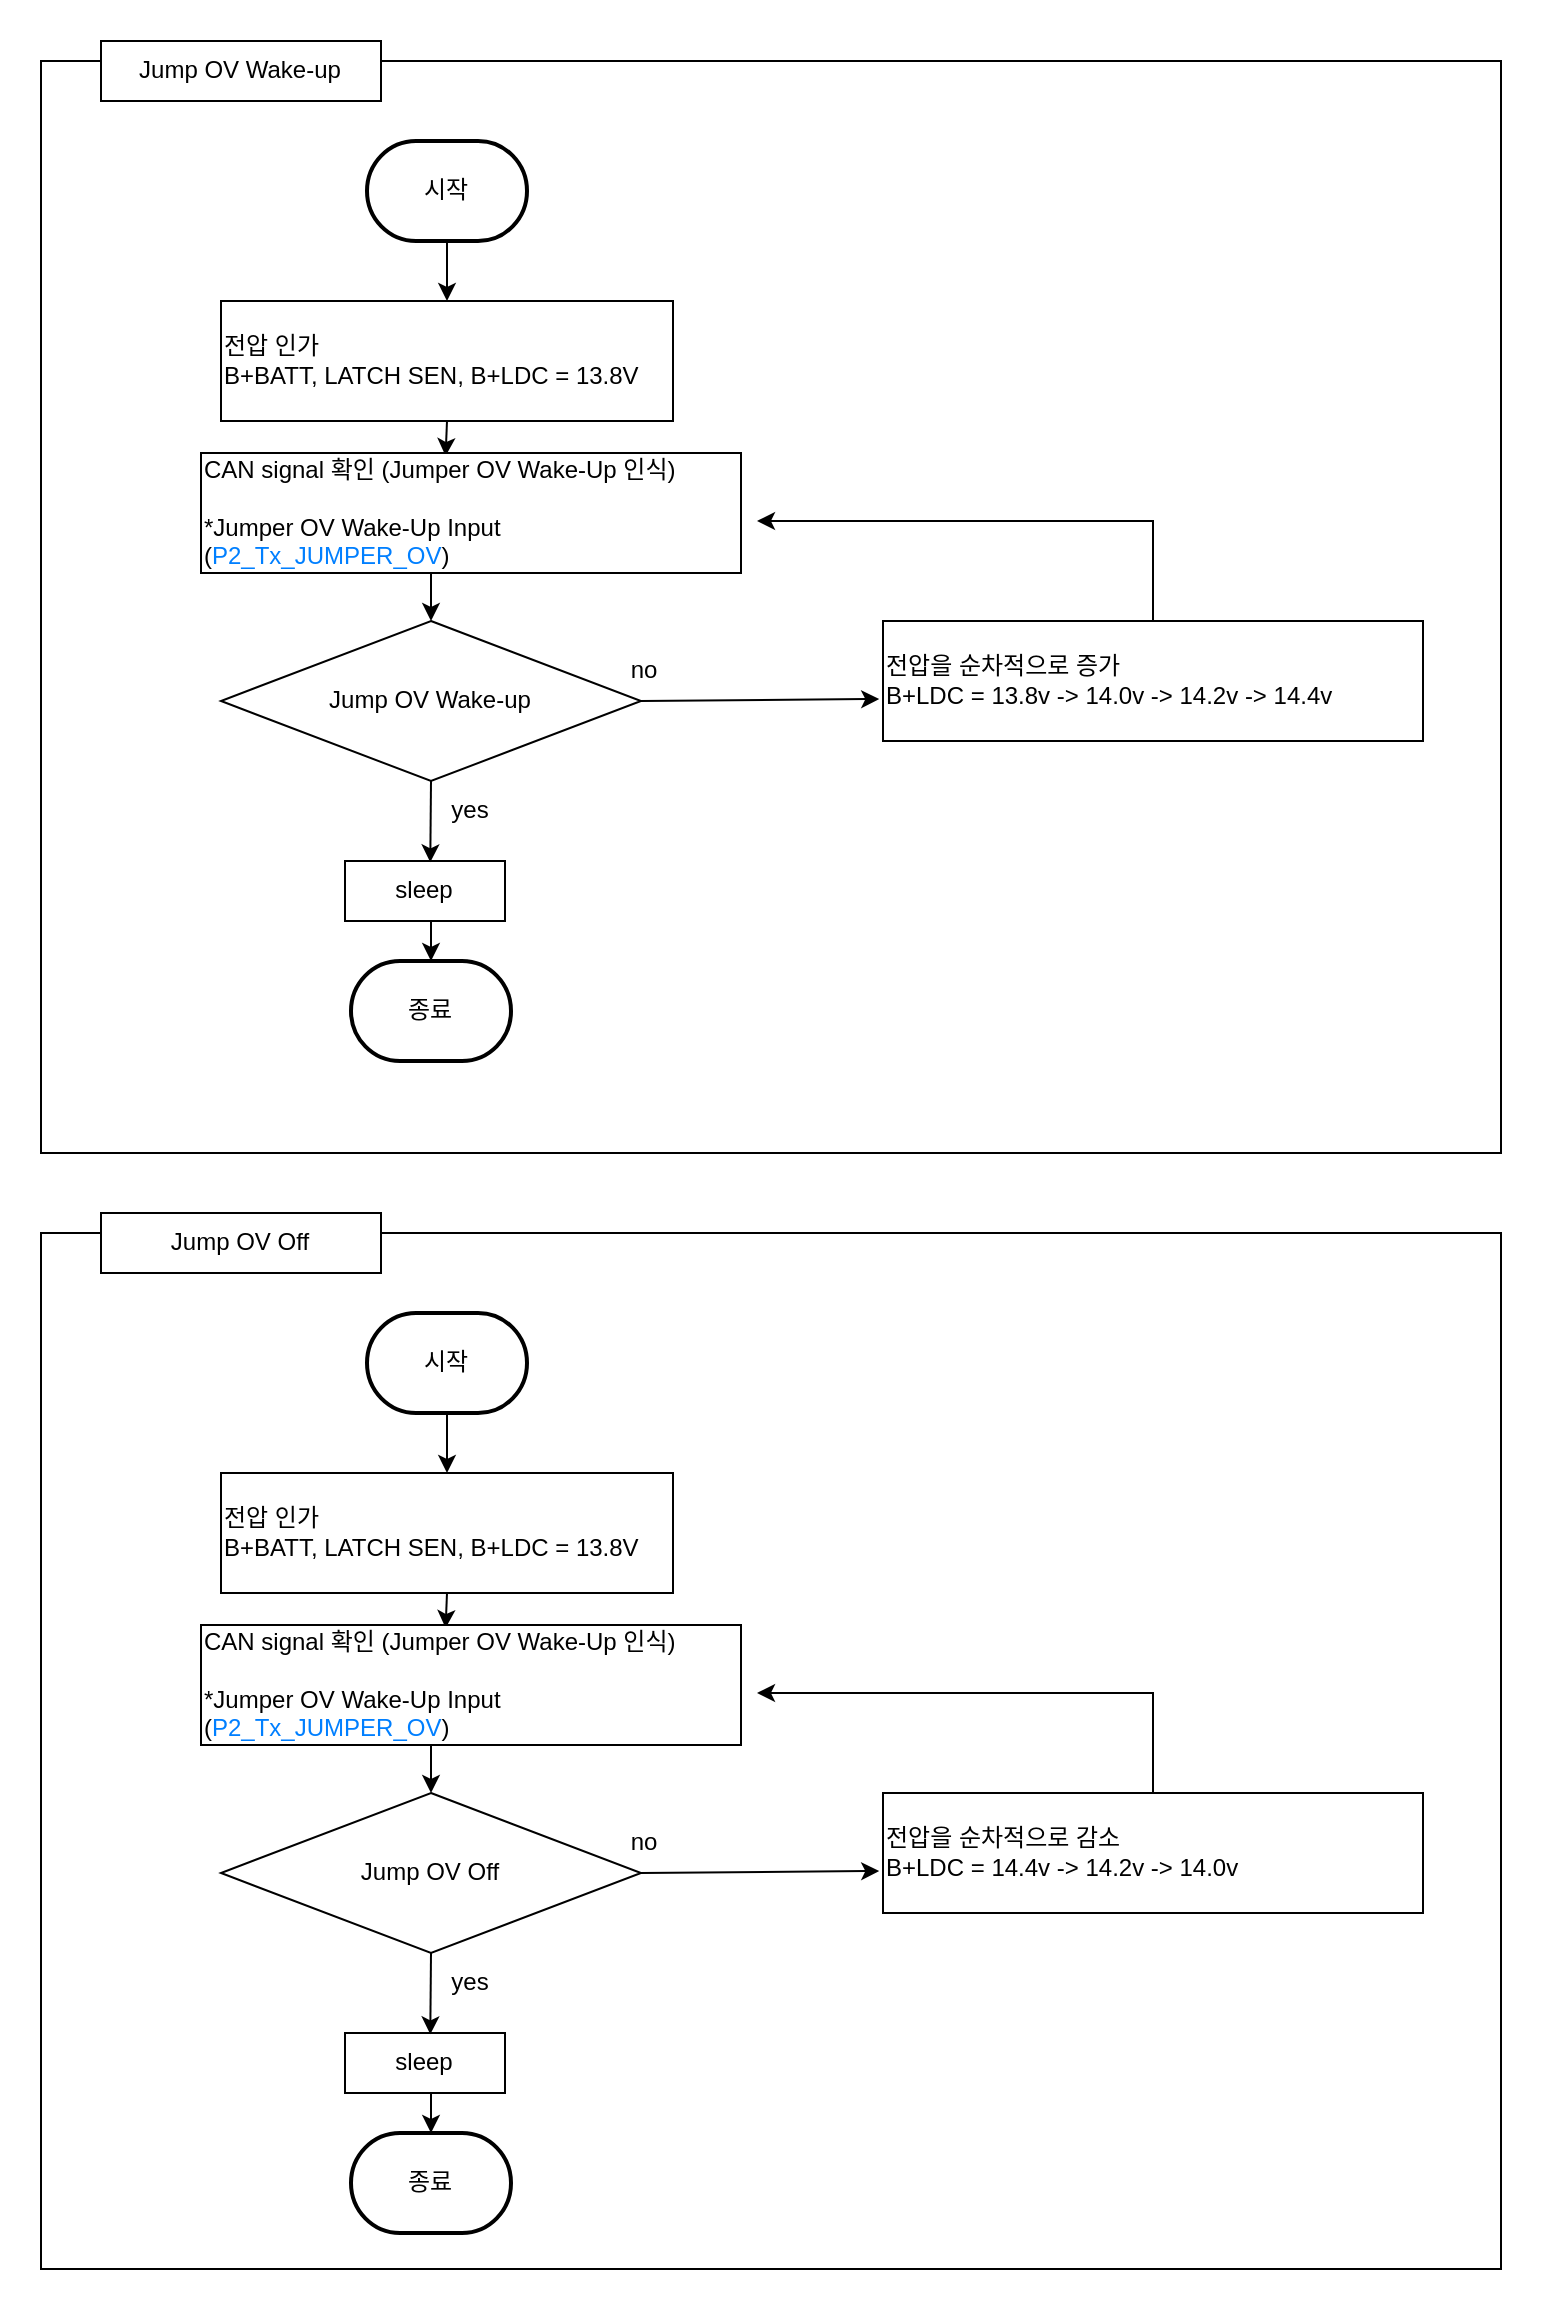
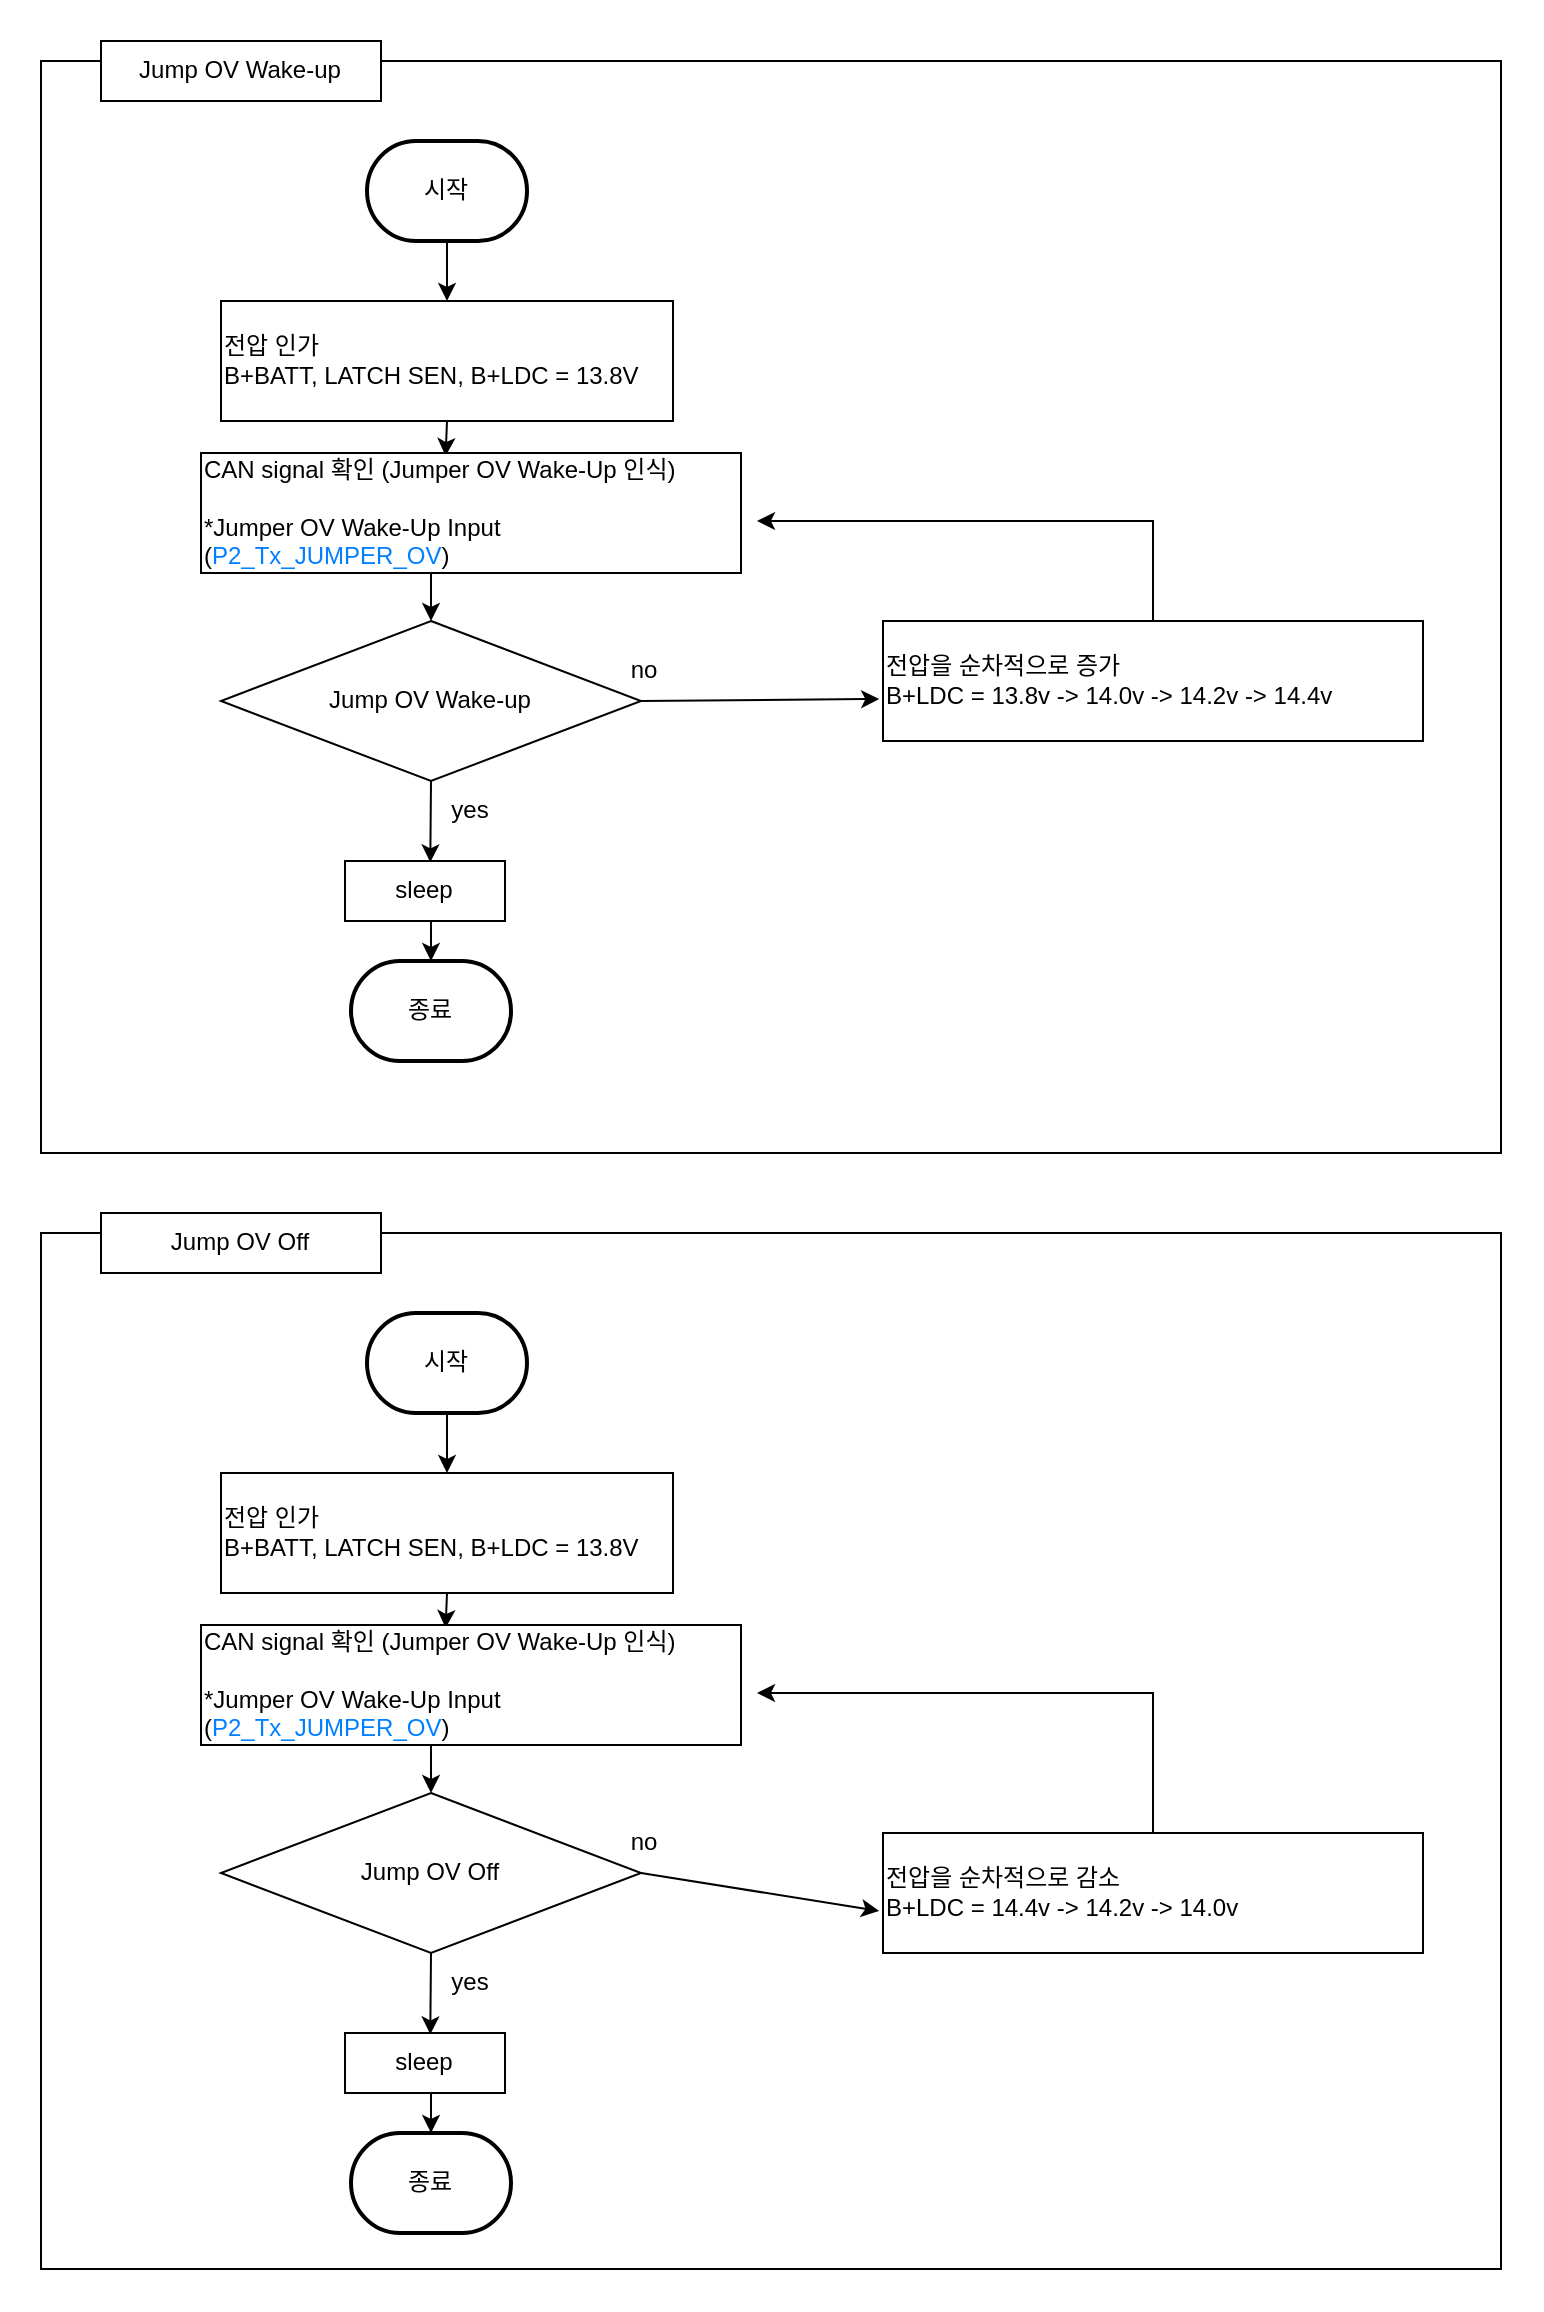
(1153, 1853) -> (1153, 1893)
